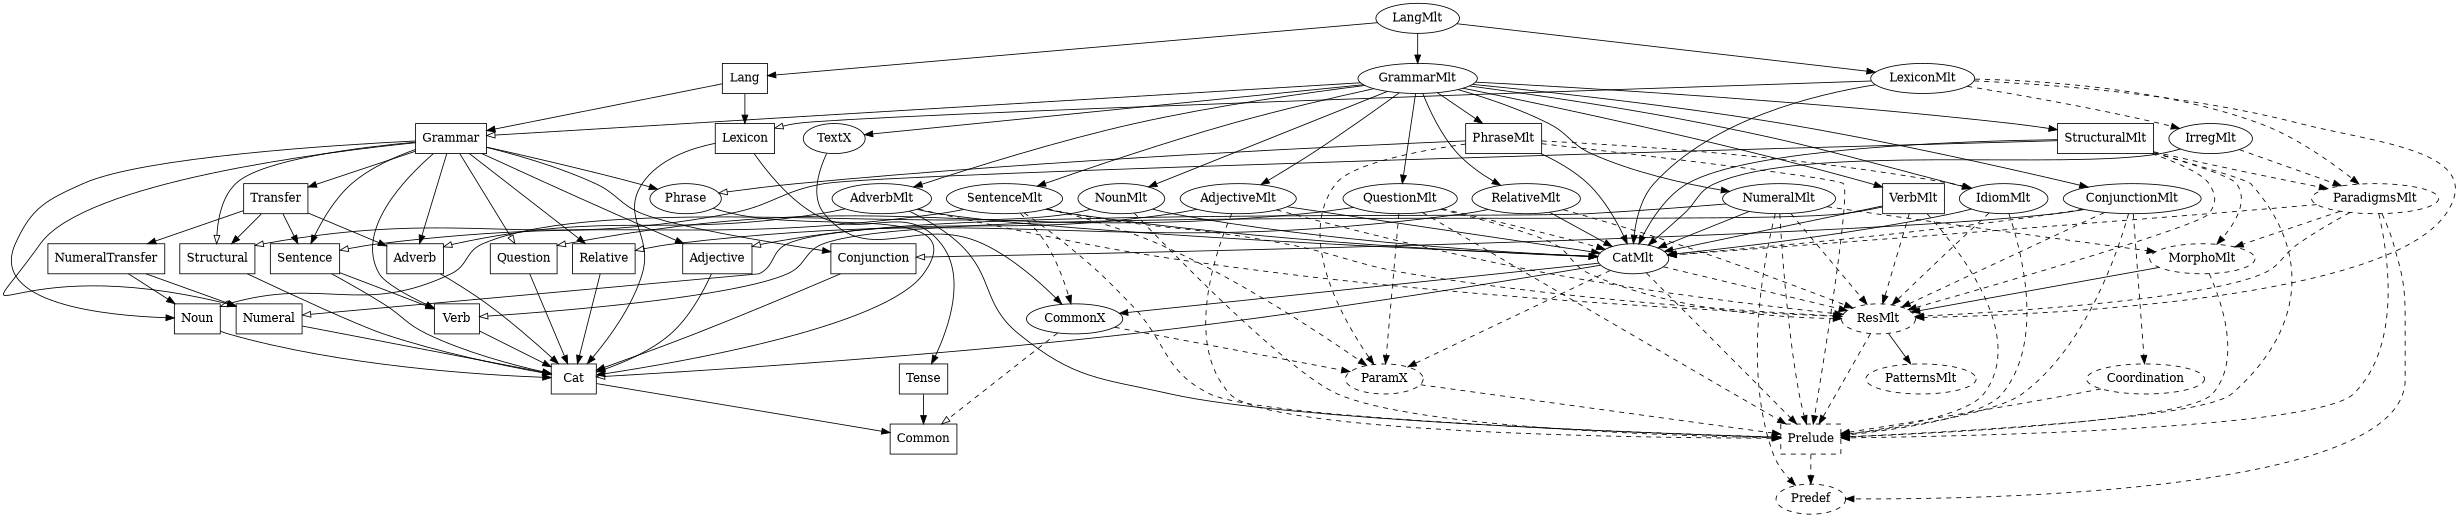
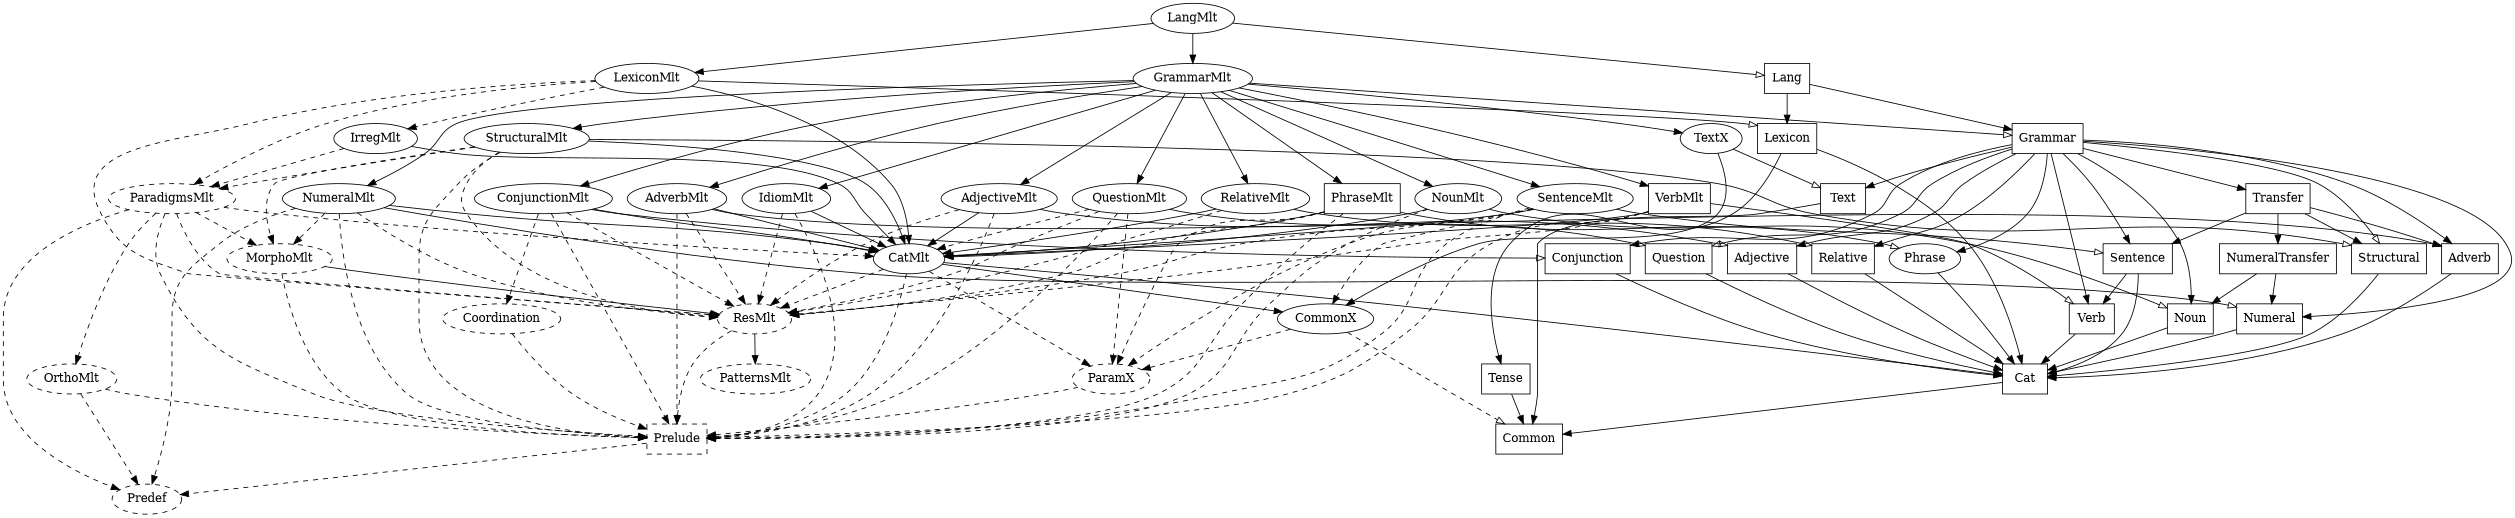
(1077, 49) -> (1494, 49)
(2106, 139) -> (527, 139)
(1743, 156) -> (1090, 266)
none -> (1843, 199)
(1910, 232) -> (731, 230)
none -> (72, 379)
(1211, 401) -> (677, 319)
